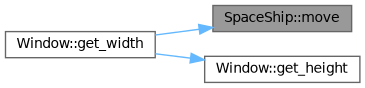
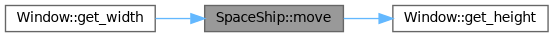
(173, 56) -> (361, 19)
